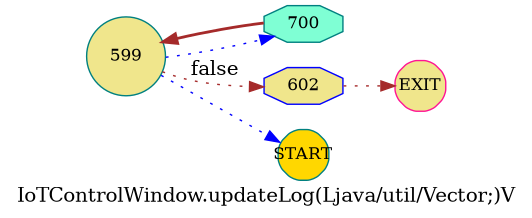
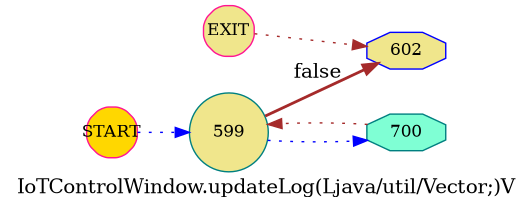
(220, 30) -> (325, 123)
(205, 83) -> (315, 93)
(362, 86) -> (303, 39)
(214, 105) -> (156, 132)
(303, 155) -> (112, 132)
